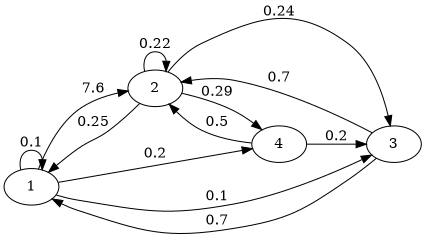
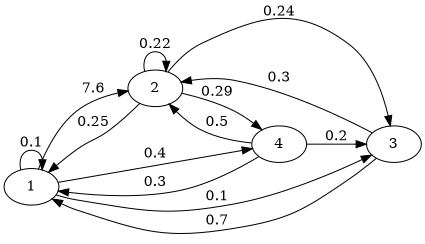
(279, 78) -> (279, 78)
(155, 154) -> (155, 154)
none -> (167, 193)
